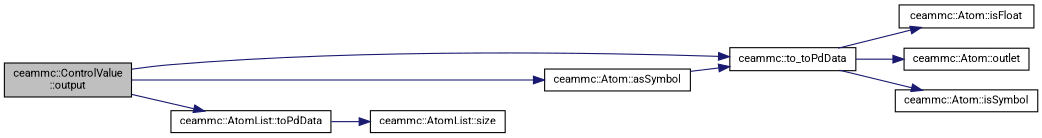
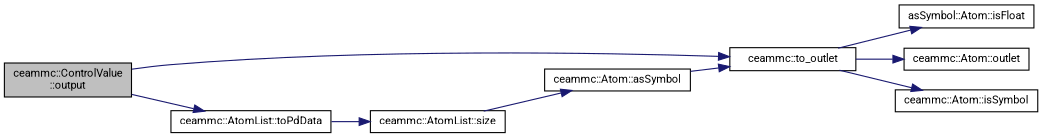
(967, 16) -> (967, 16)
(793, 59) -> (793, 59)
(333, 80) -> (522, 102)
